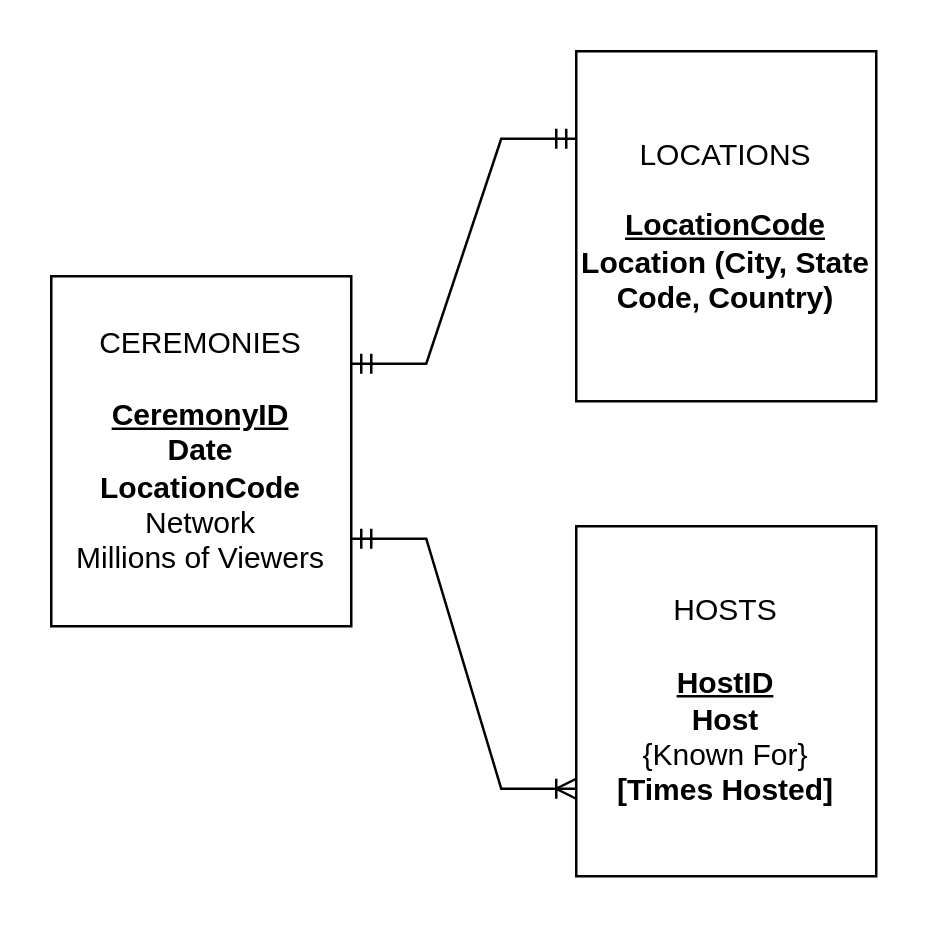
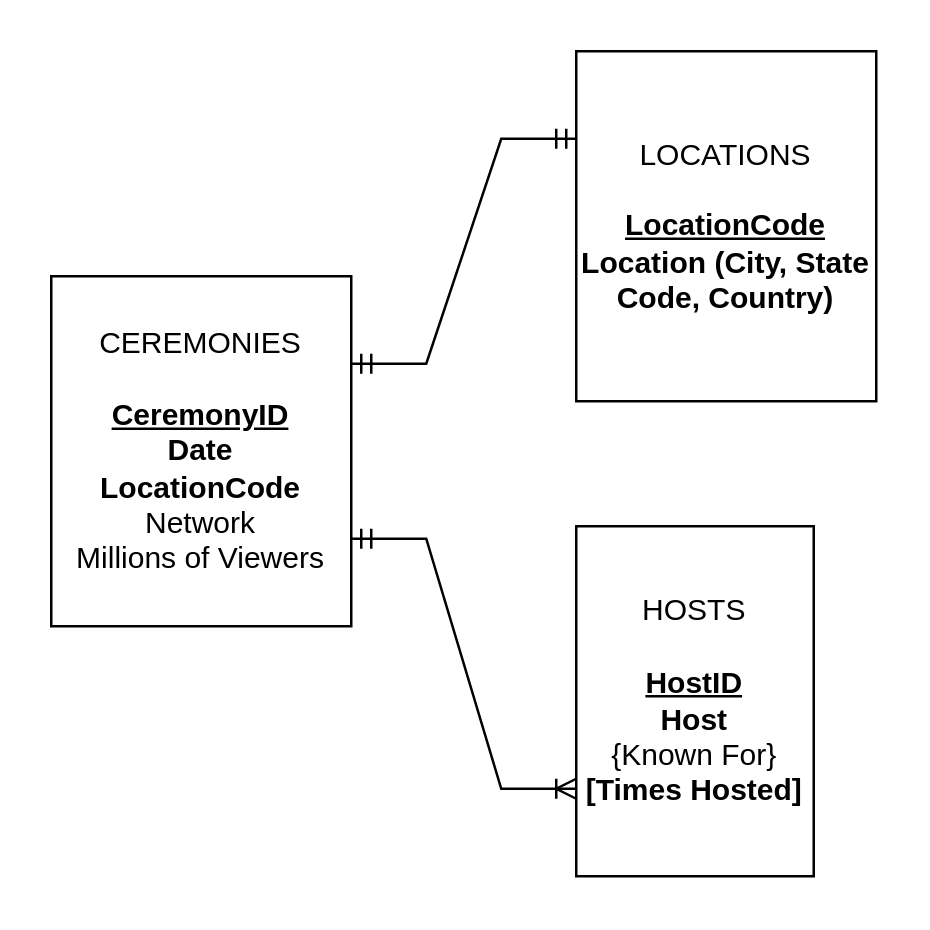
(726, 701) -> (695, 701)
